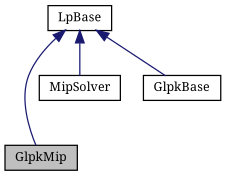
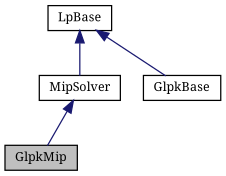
(26, 88) -> (57, 128)
